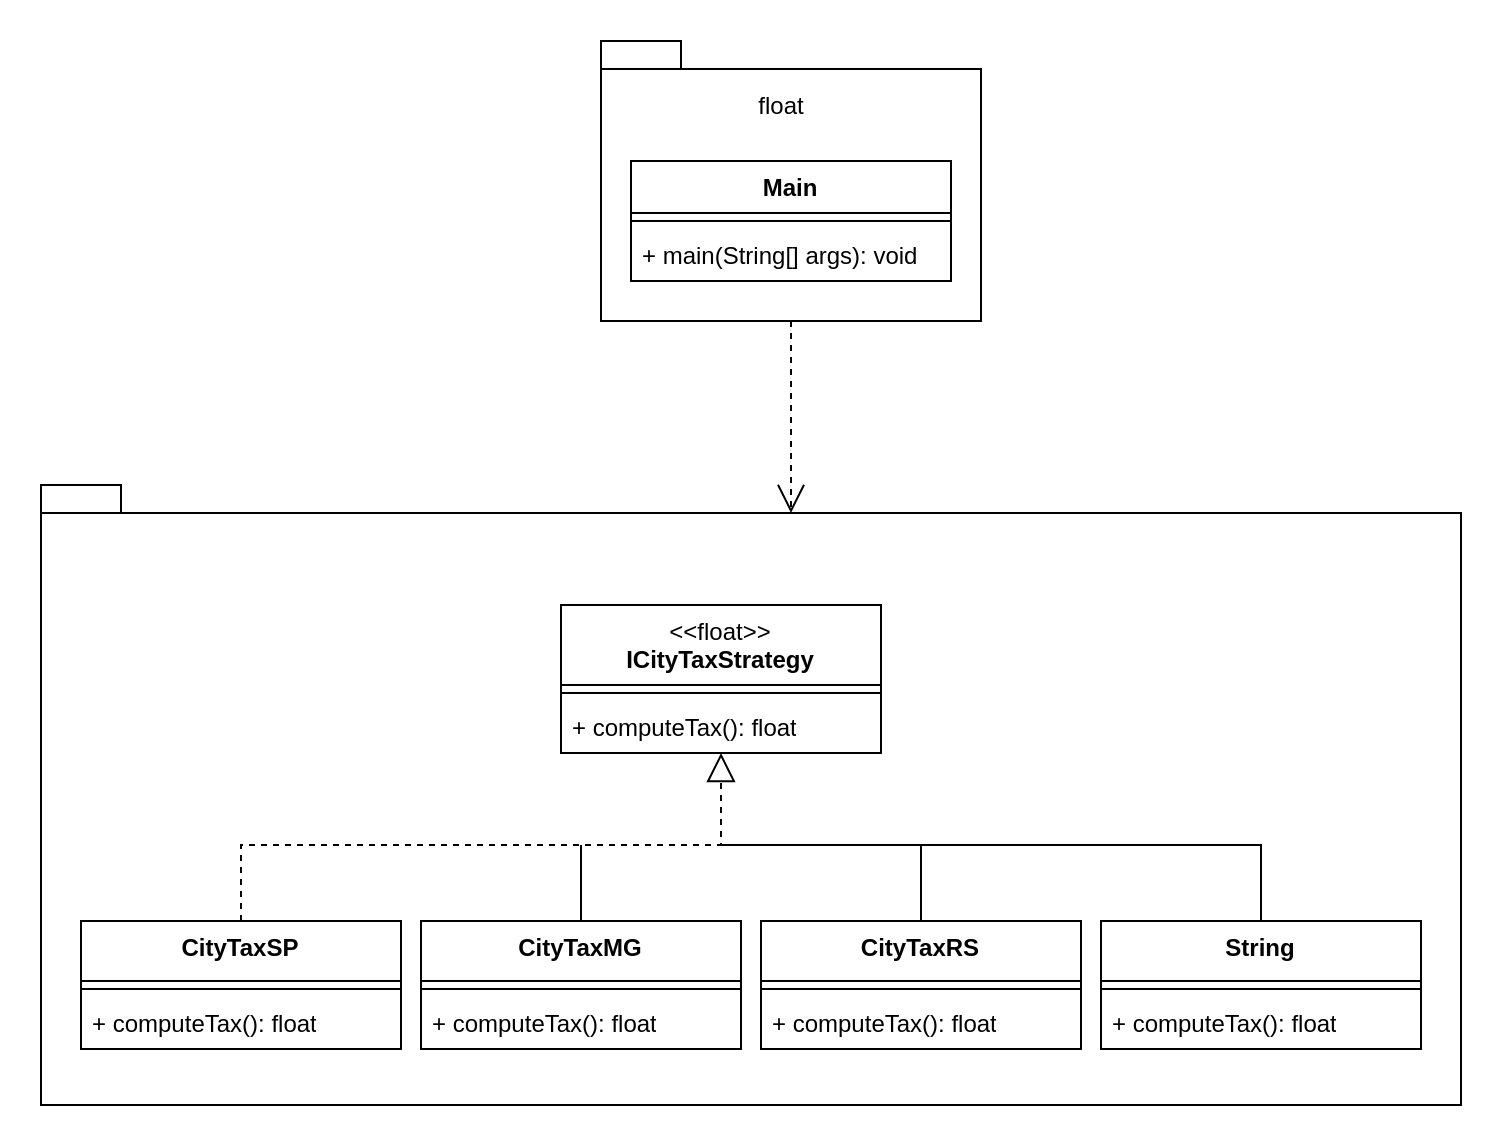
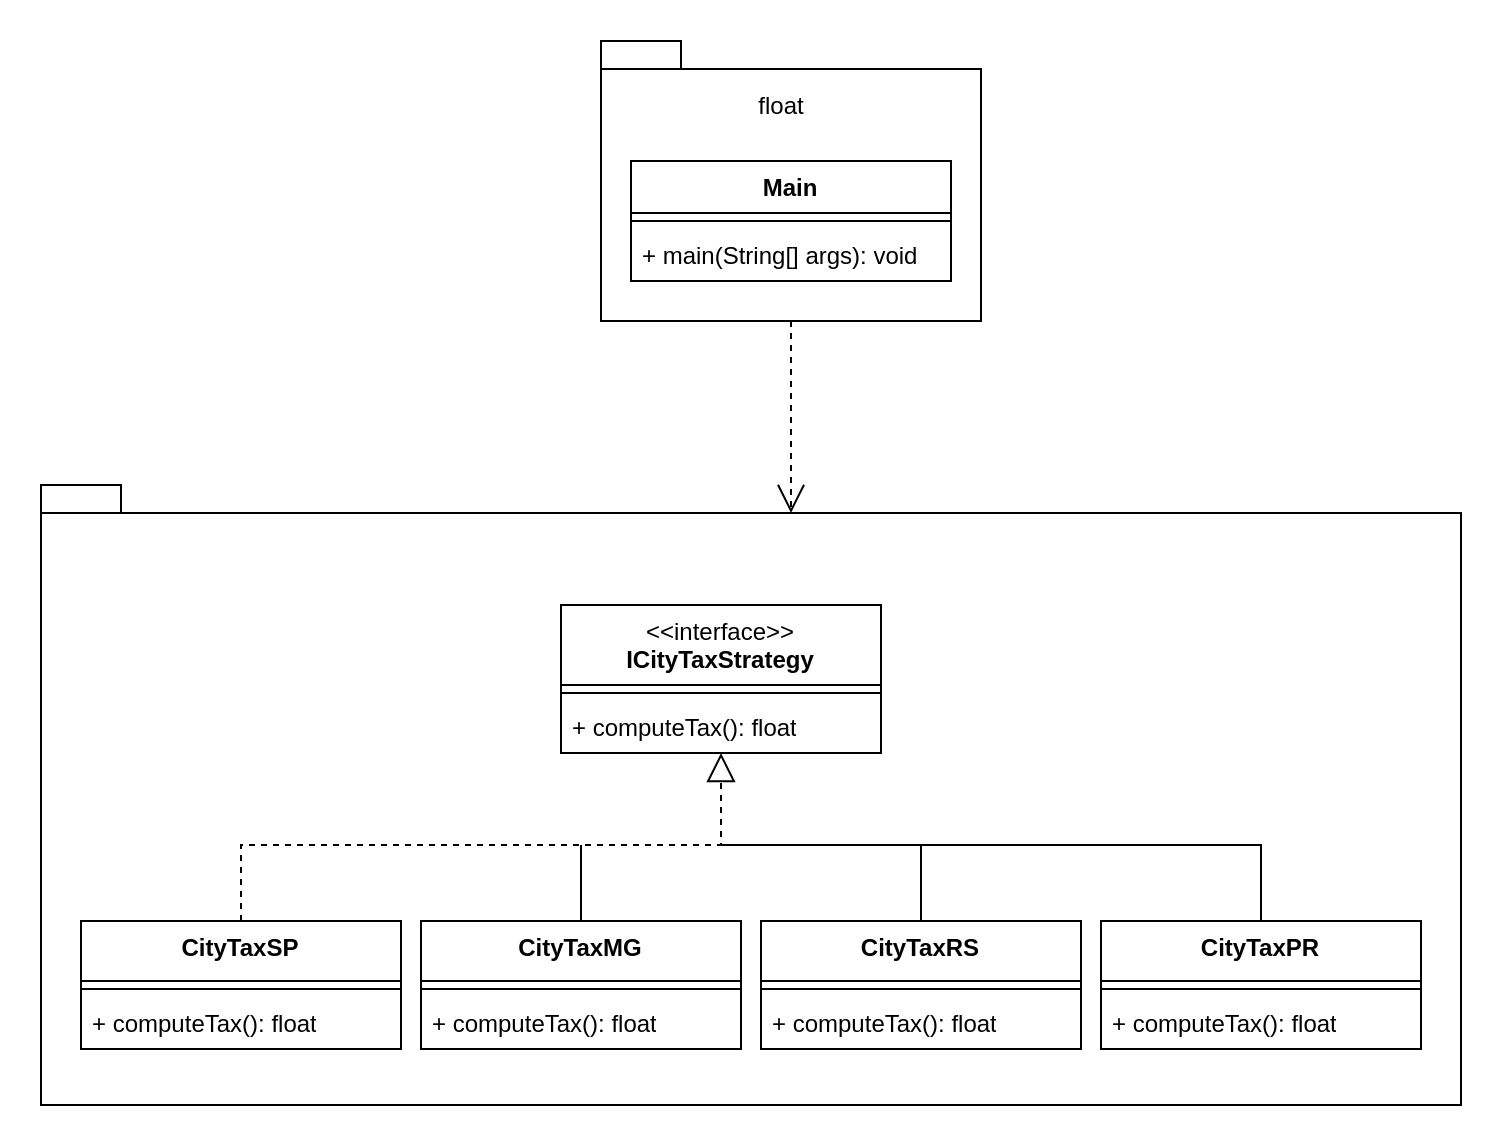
(721, 648) -> (721, 648)
(1261, 949) -> (1261, 949)
